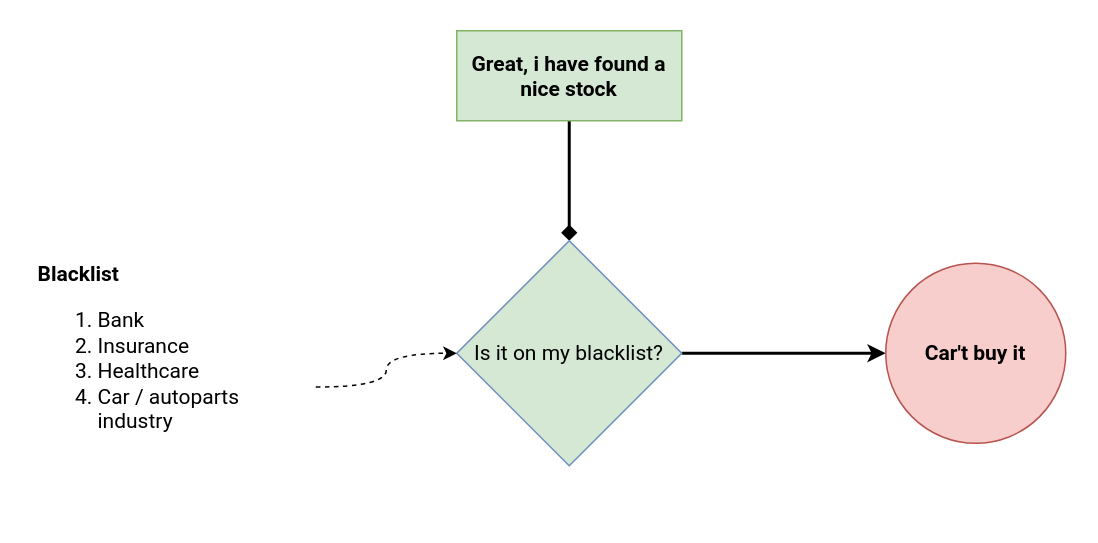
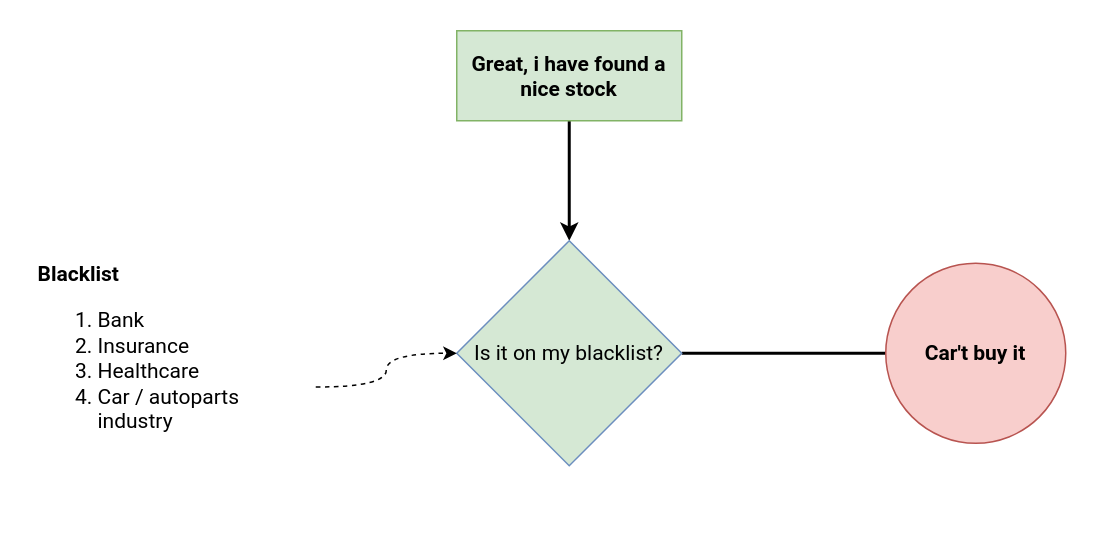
(569, 225) -> (569, 225)
(871, 353) -> (877, 353)
